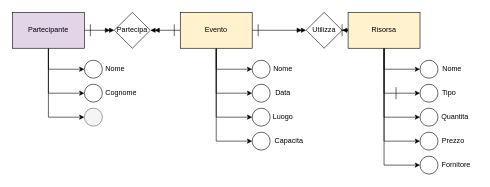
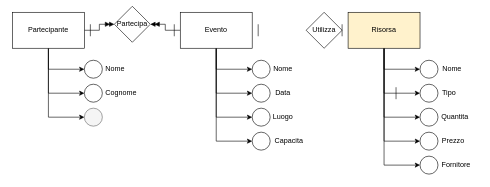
(48, 30) -> (48, 30)
(132, 30) -> (132, 24)
(216, 30) -> (216, 30)
(295, 30) -> none
(346, 30) -> none
